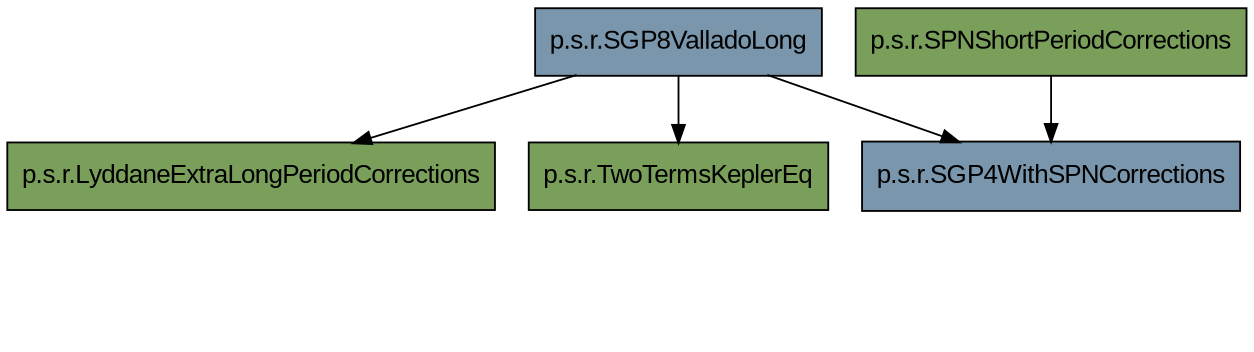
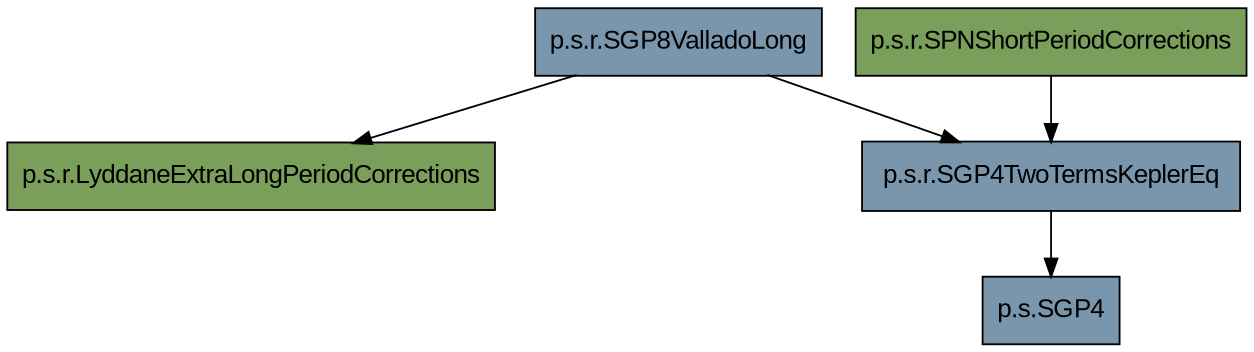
(679, 176) -> none
(1051, 176) -> (1051, 176)
none -> (1051, 310)
